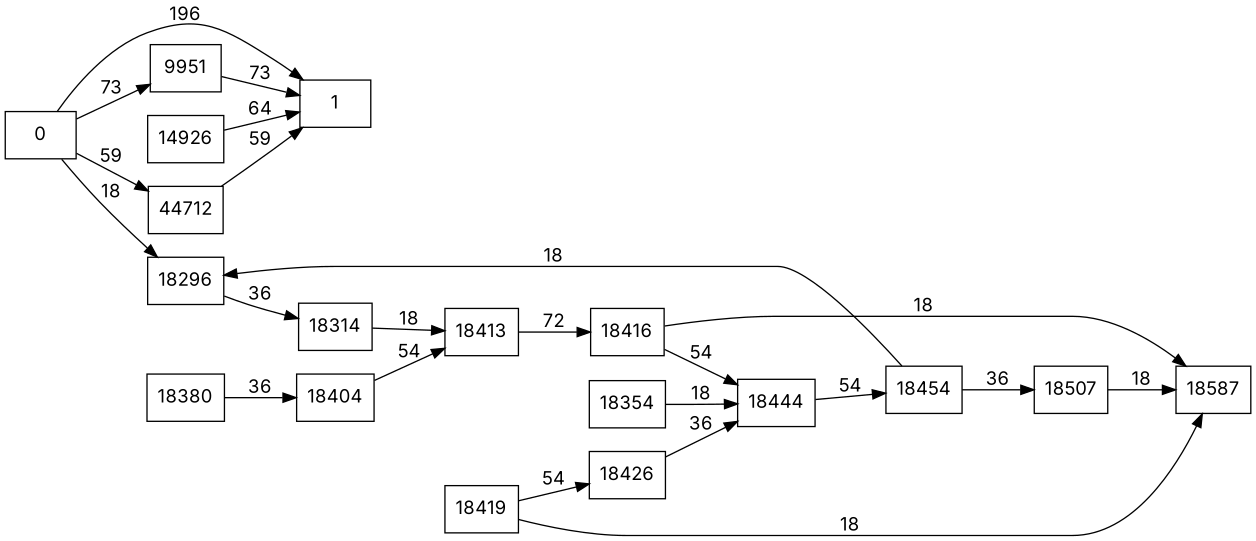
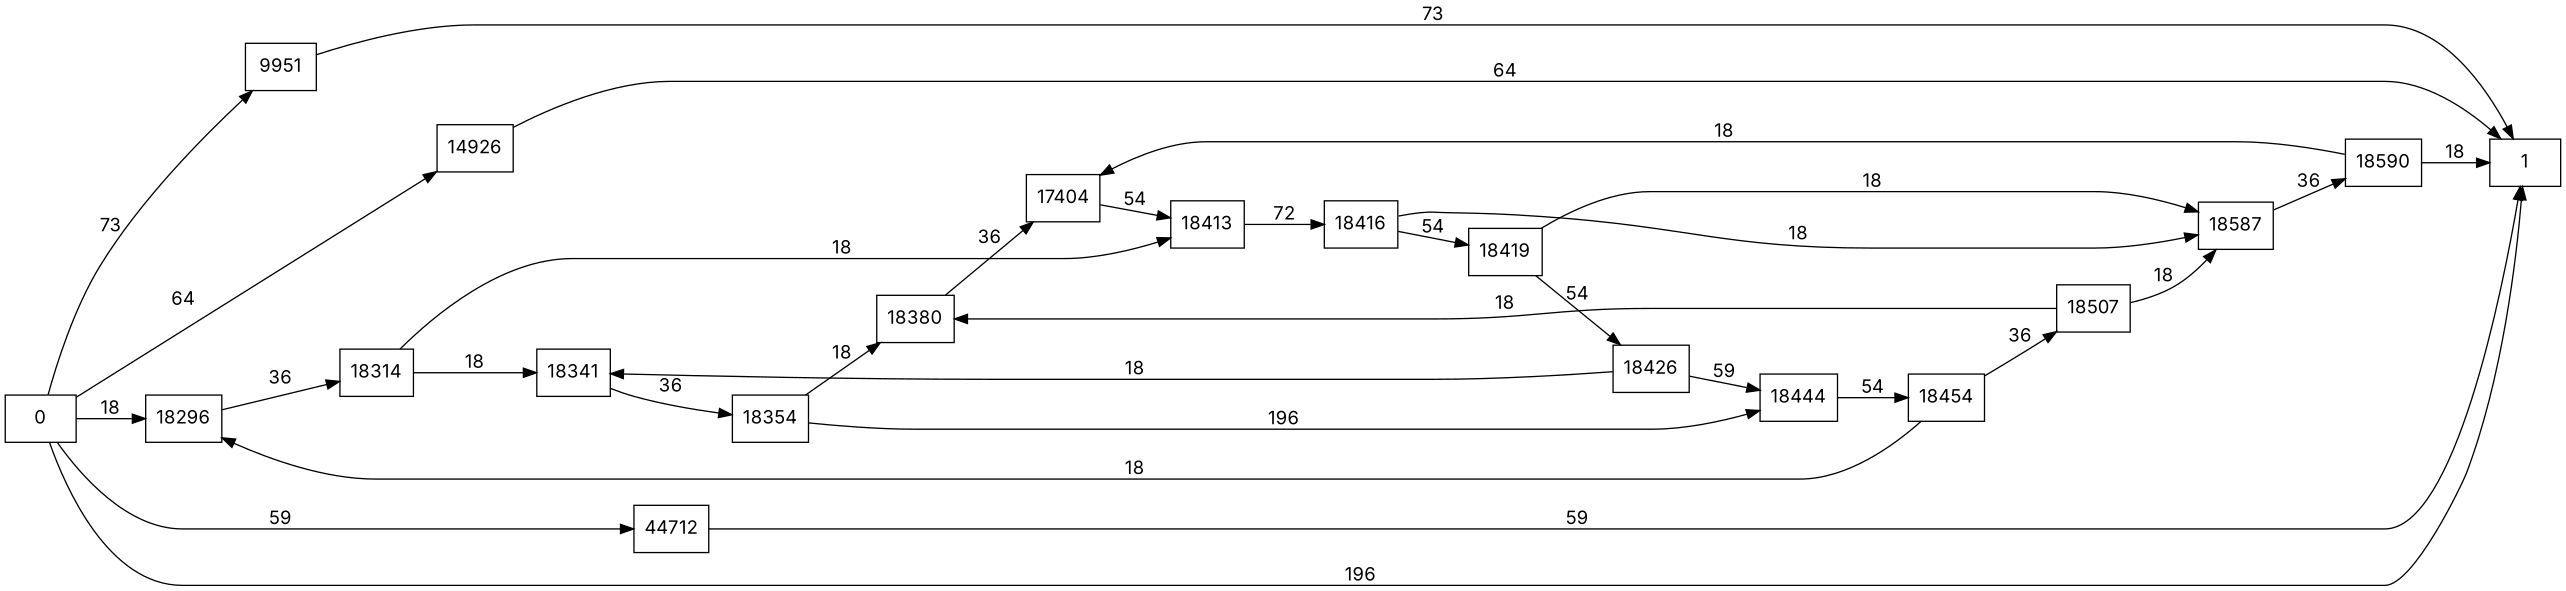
none -> (2384, 163)
none -> (251, 288)
none -> (1512, 316)
(695, 364) -> (1427, 237)
none -> (842, 369)
none -> (574, 373)
(702, 394) -> (1284, 419)
(335, 398) -> (1063, 198)
(702, 425) -> (1725, 372)
